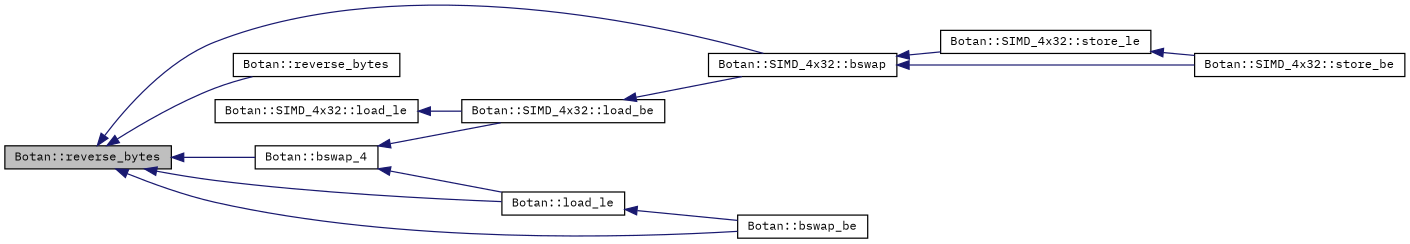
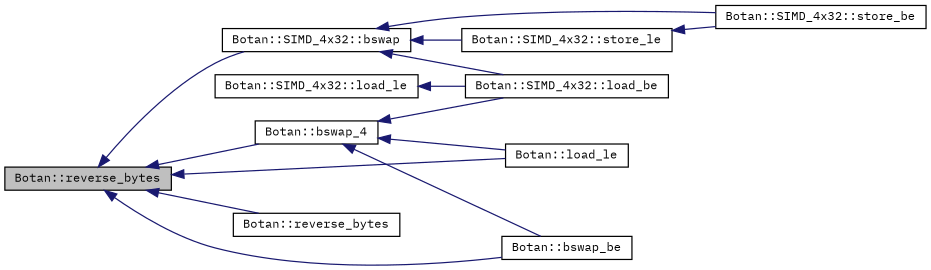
(689, 87) -> (448, 64)
(687, 216) -> (447, 193)
